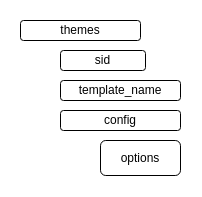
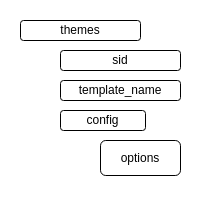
(103, 61) -> (121, 61)
(121, 121) -> (103, 121)
